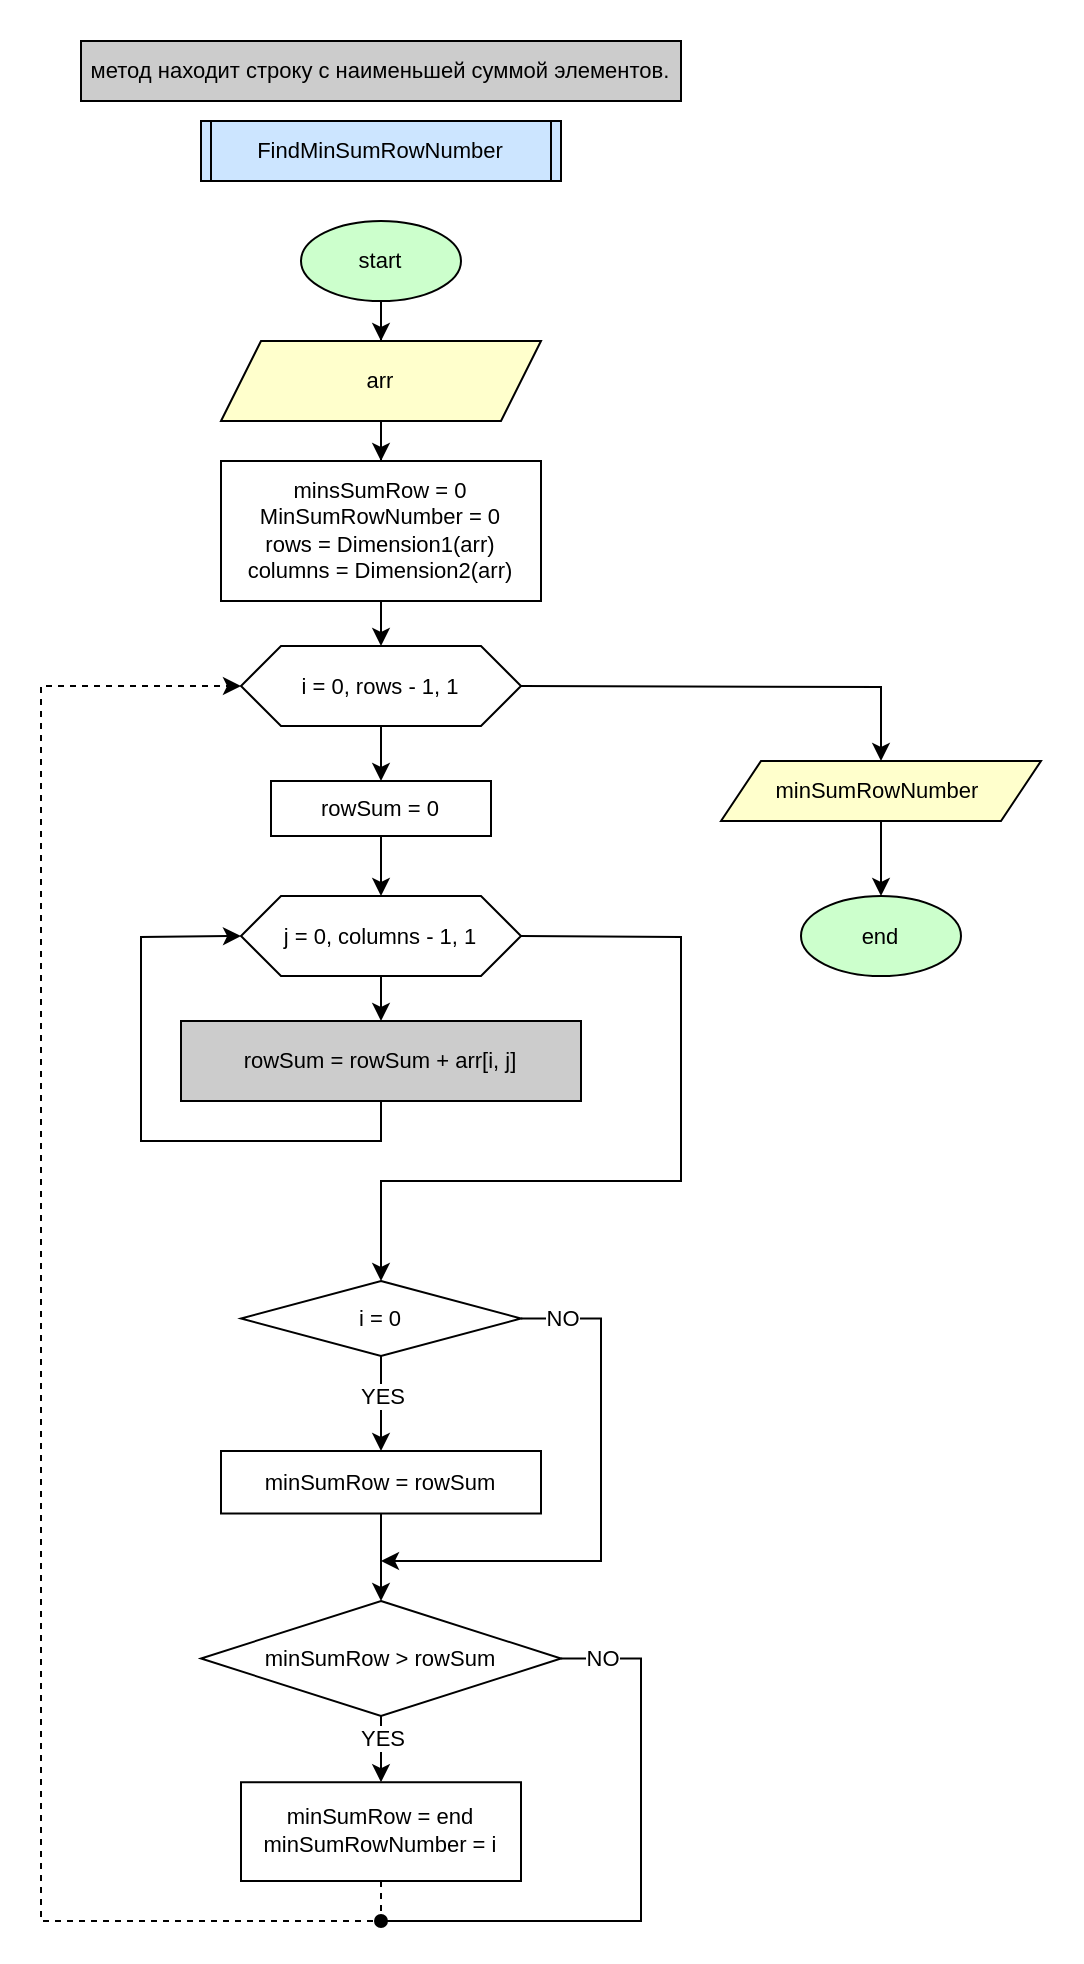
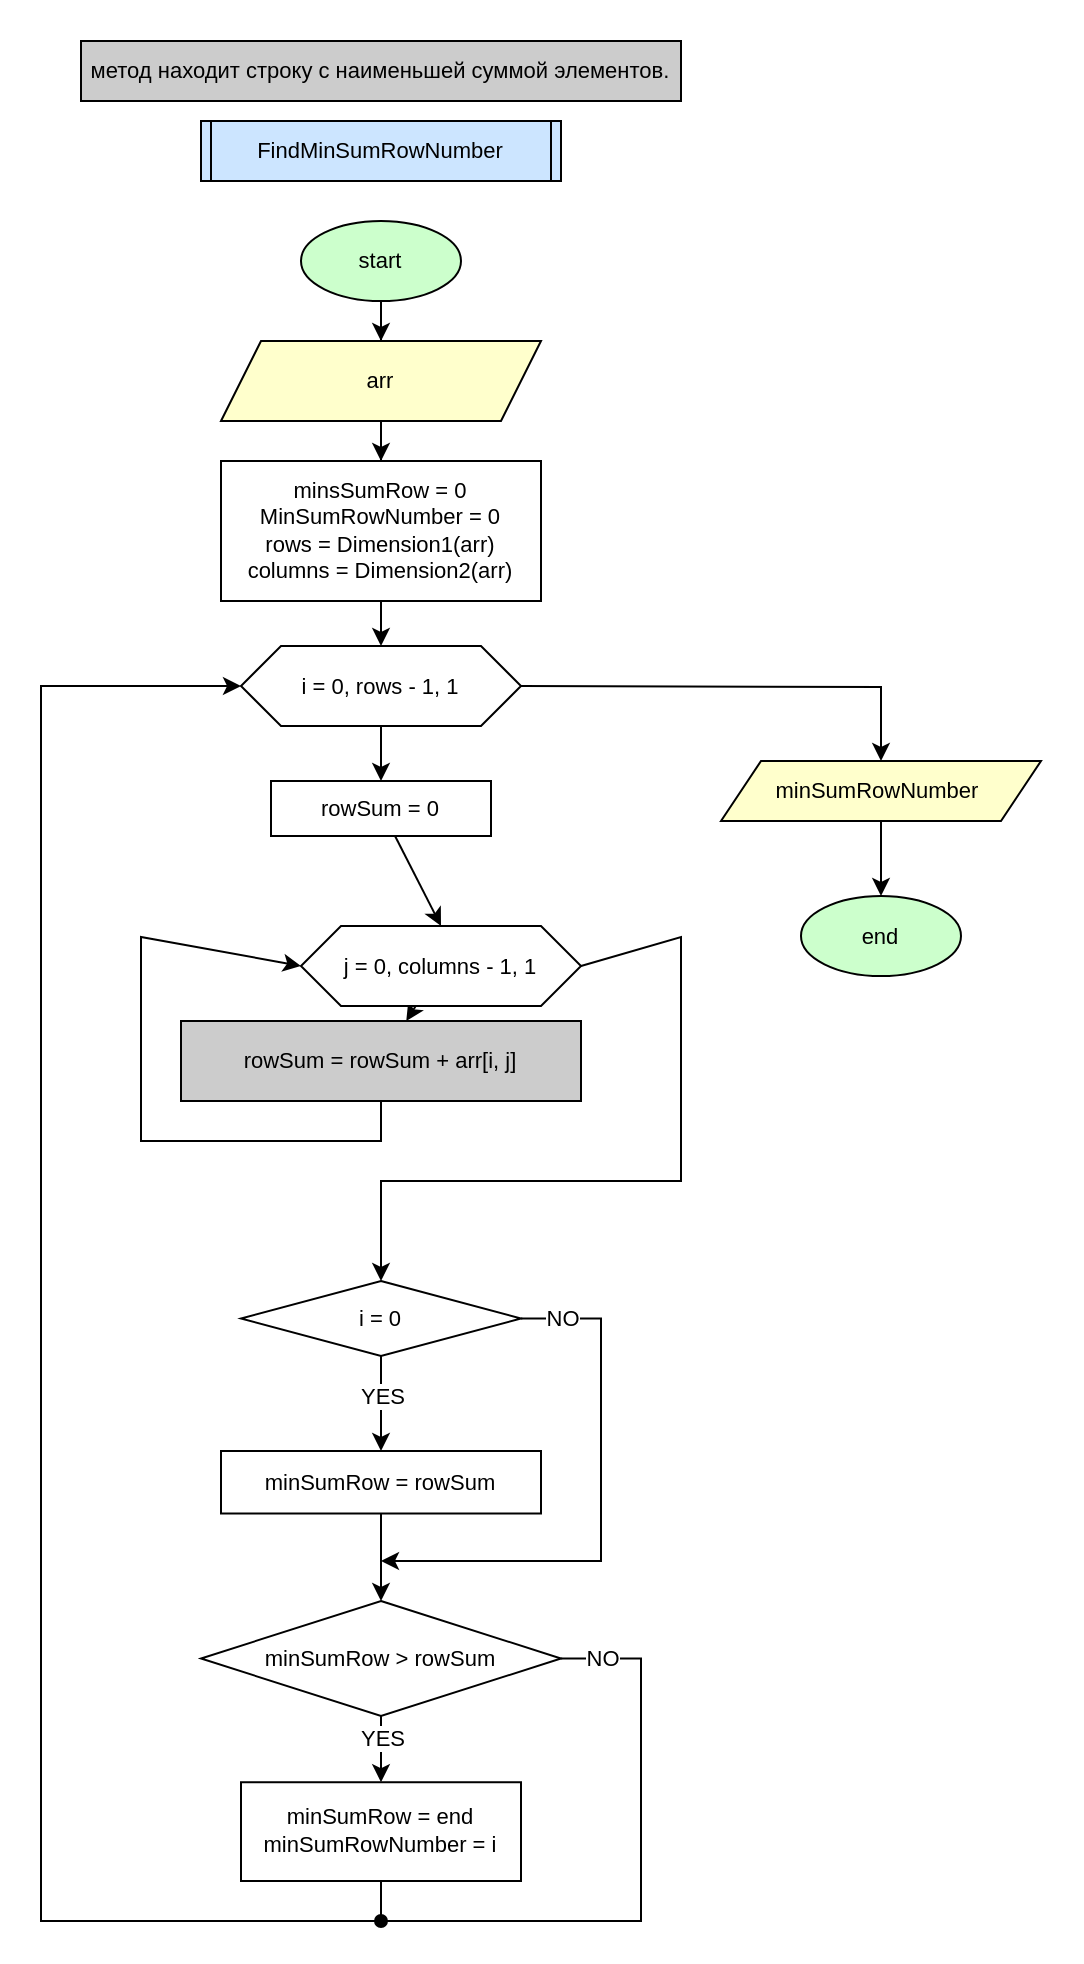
(381, 936) -> (441, 966)
(41, 1378) -> (41, 1378)
